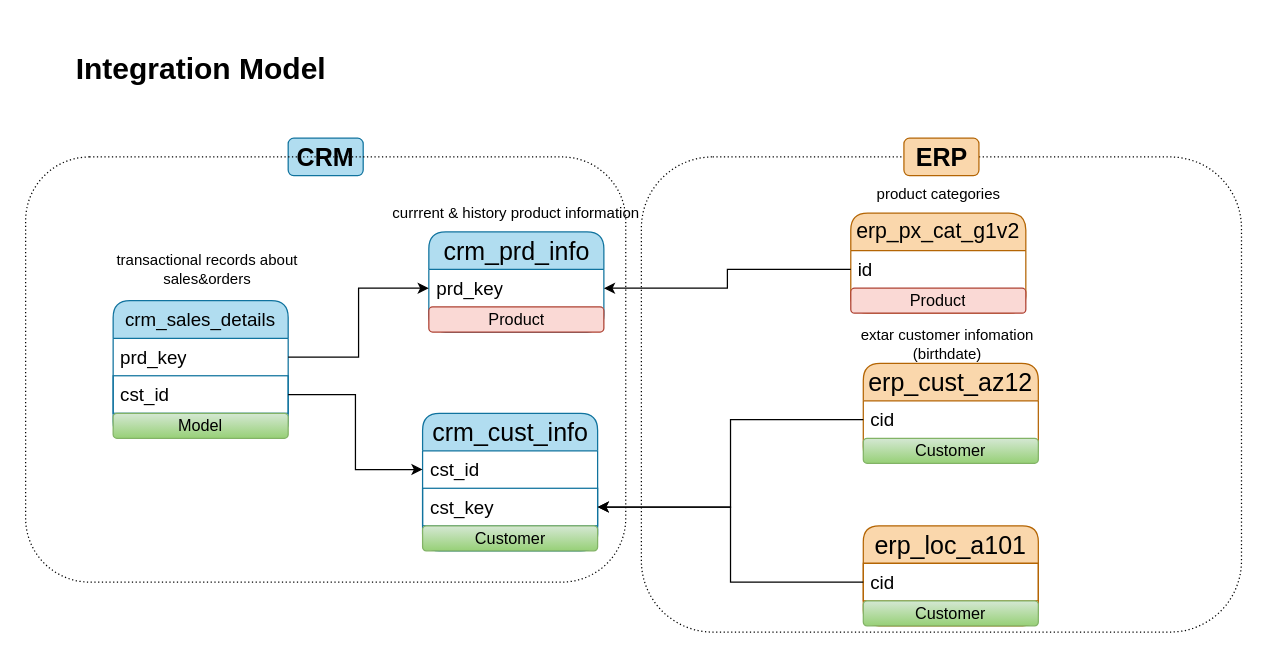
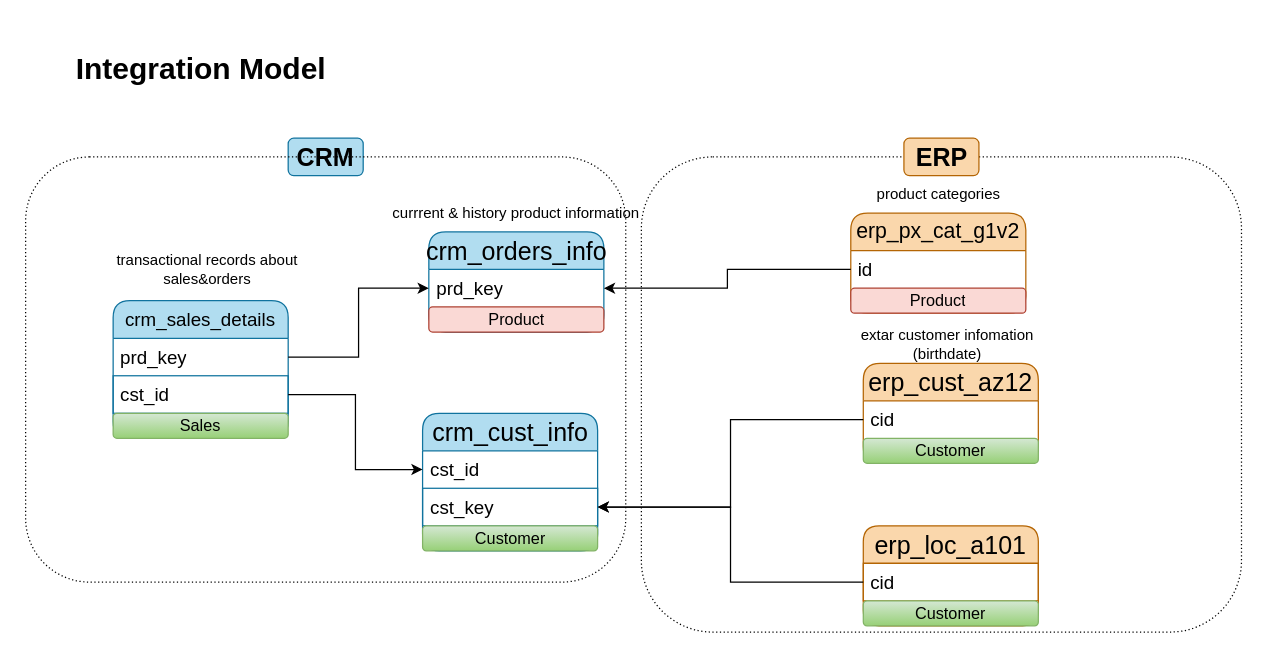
(517, 251) -> (517, 251)
(201, 426) -> (201, 426)
